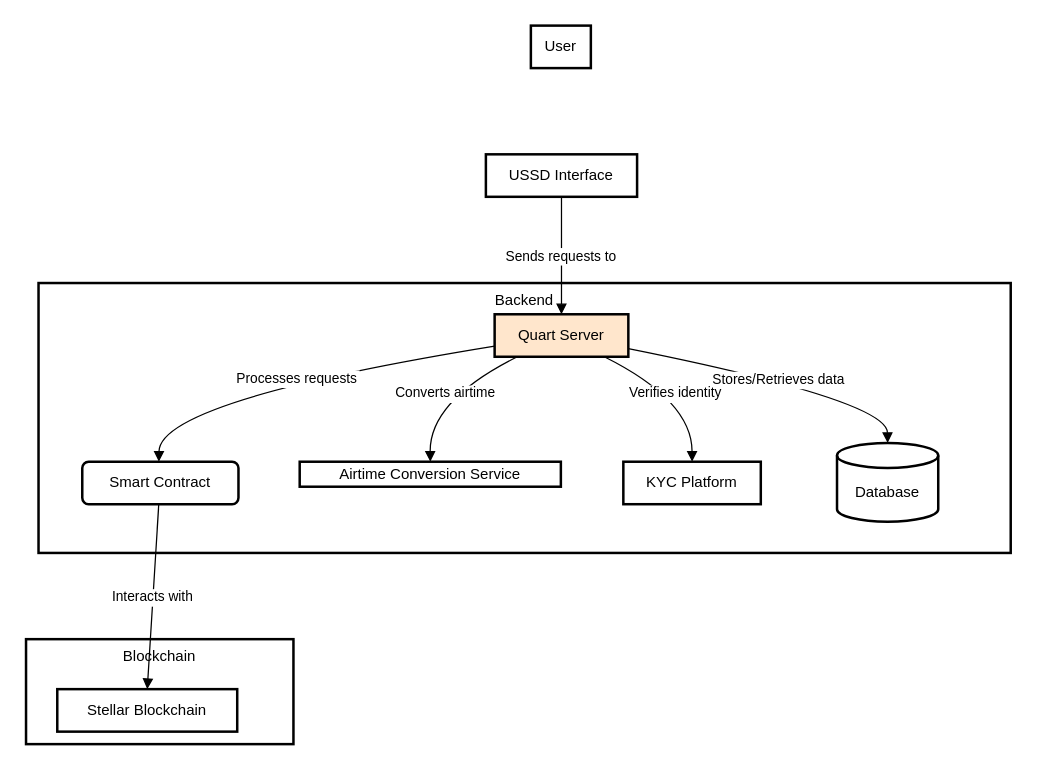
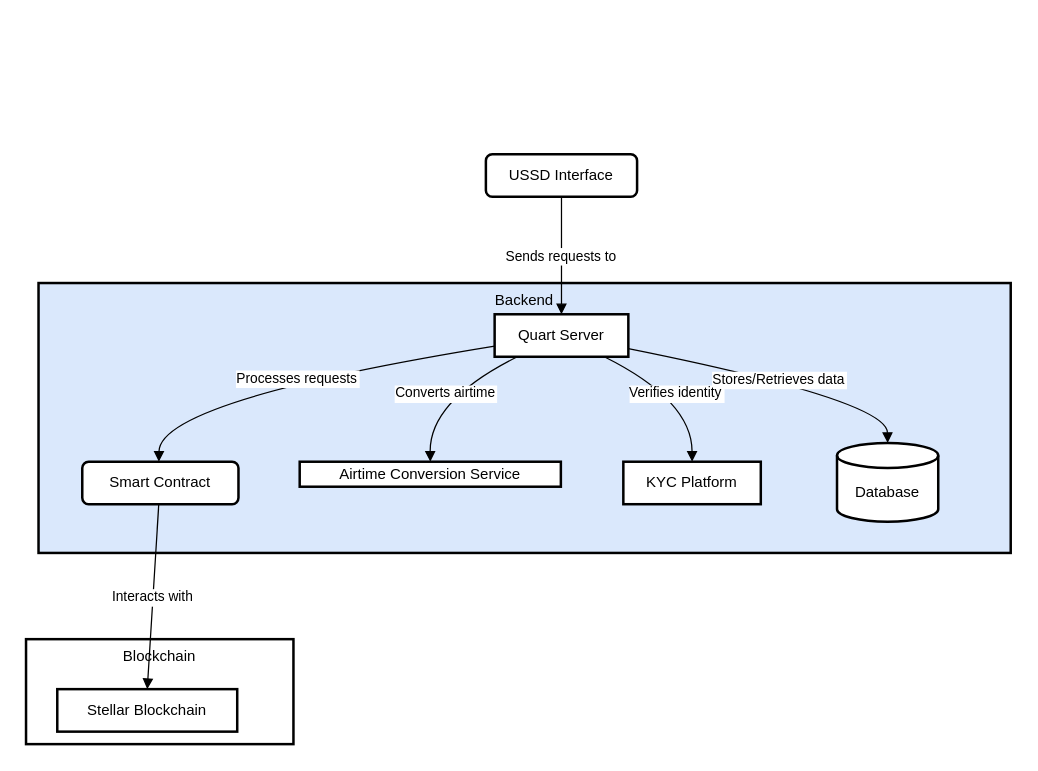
(561, 47) -> none
(561, 176) -> (561, 176)
(561, 336) -> (561, 336)
(524, 418) -> (524, 418)
